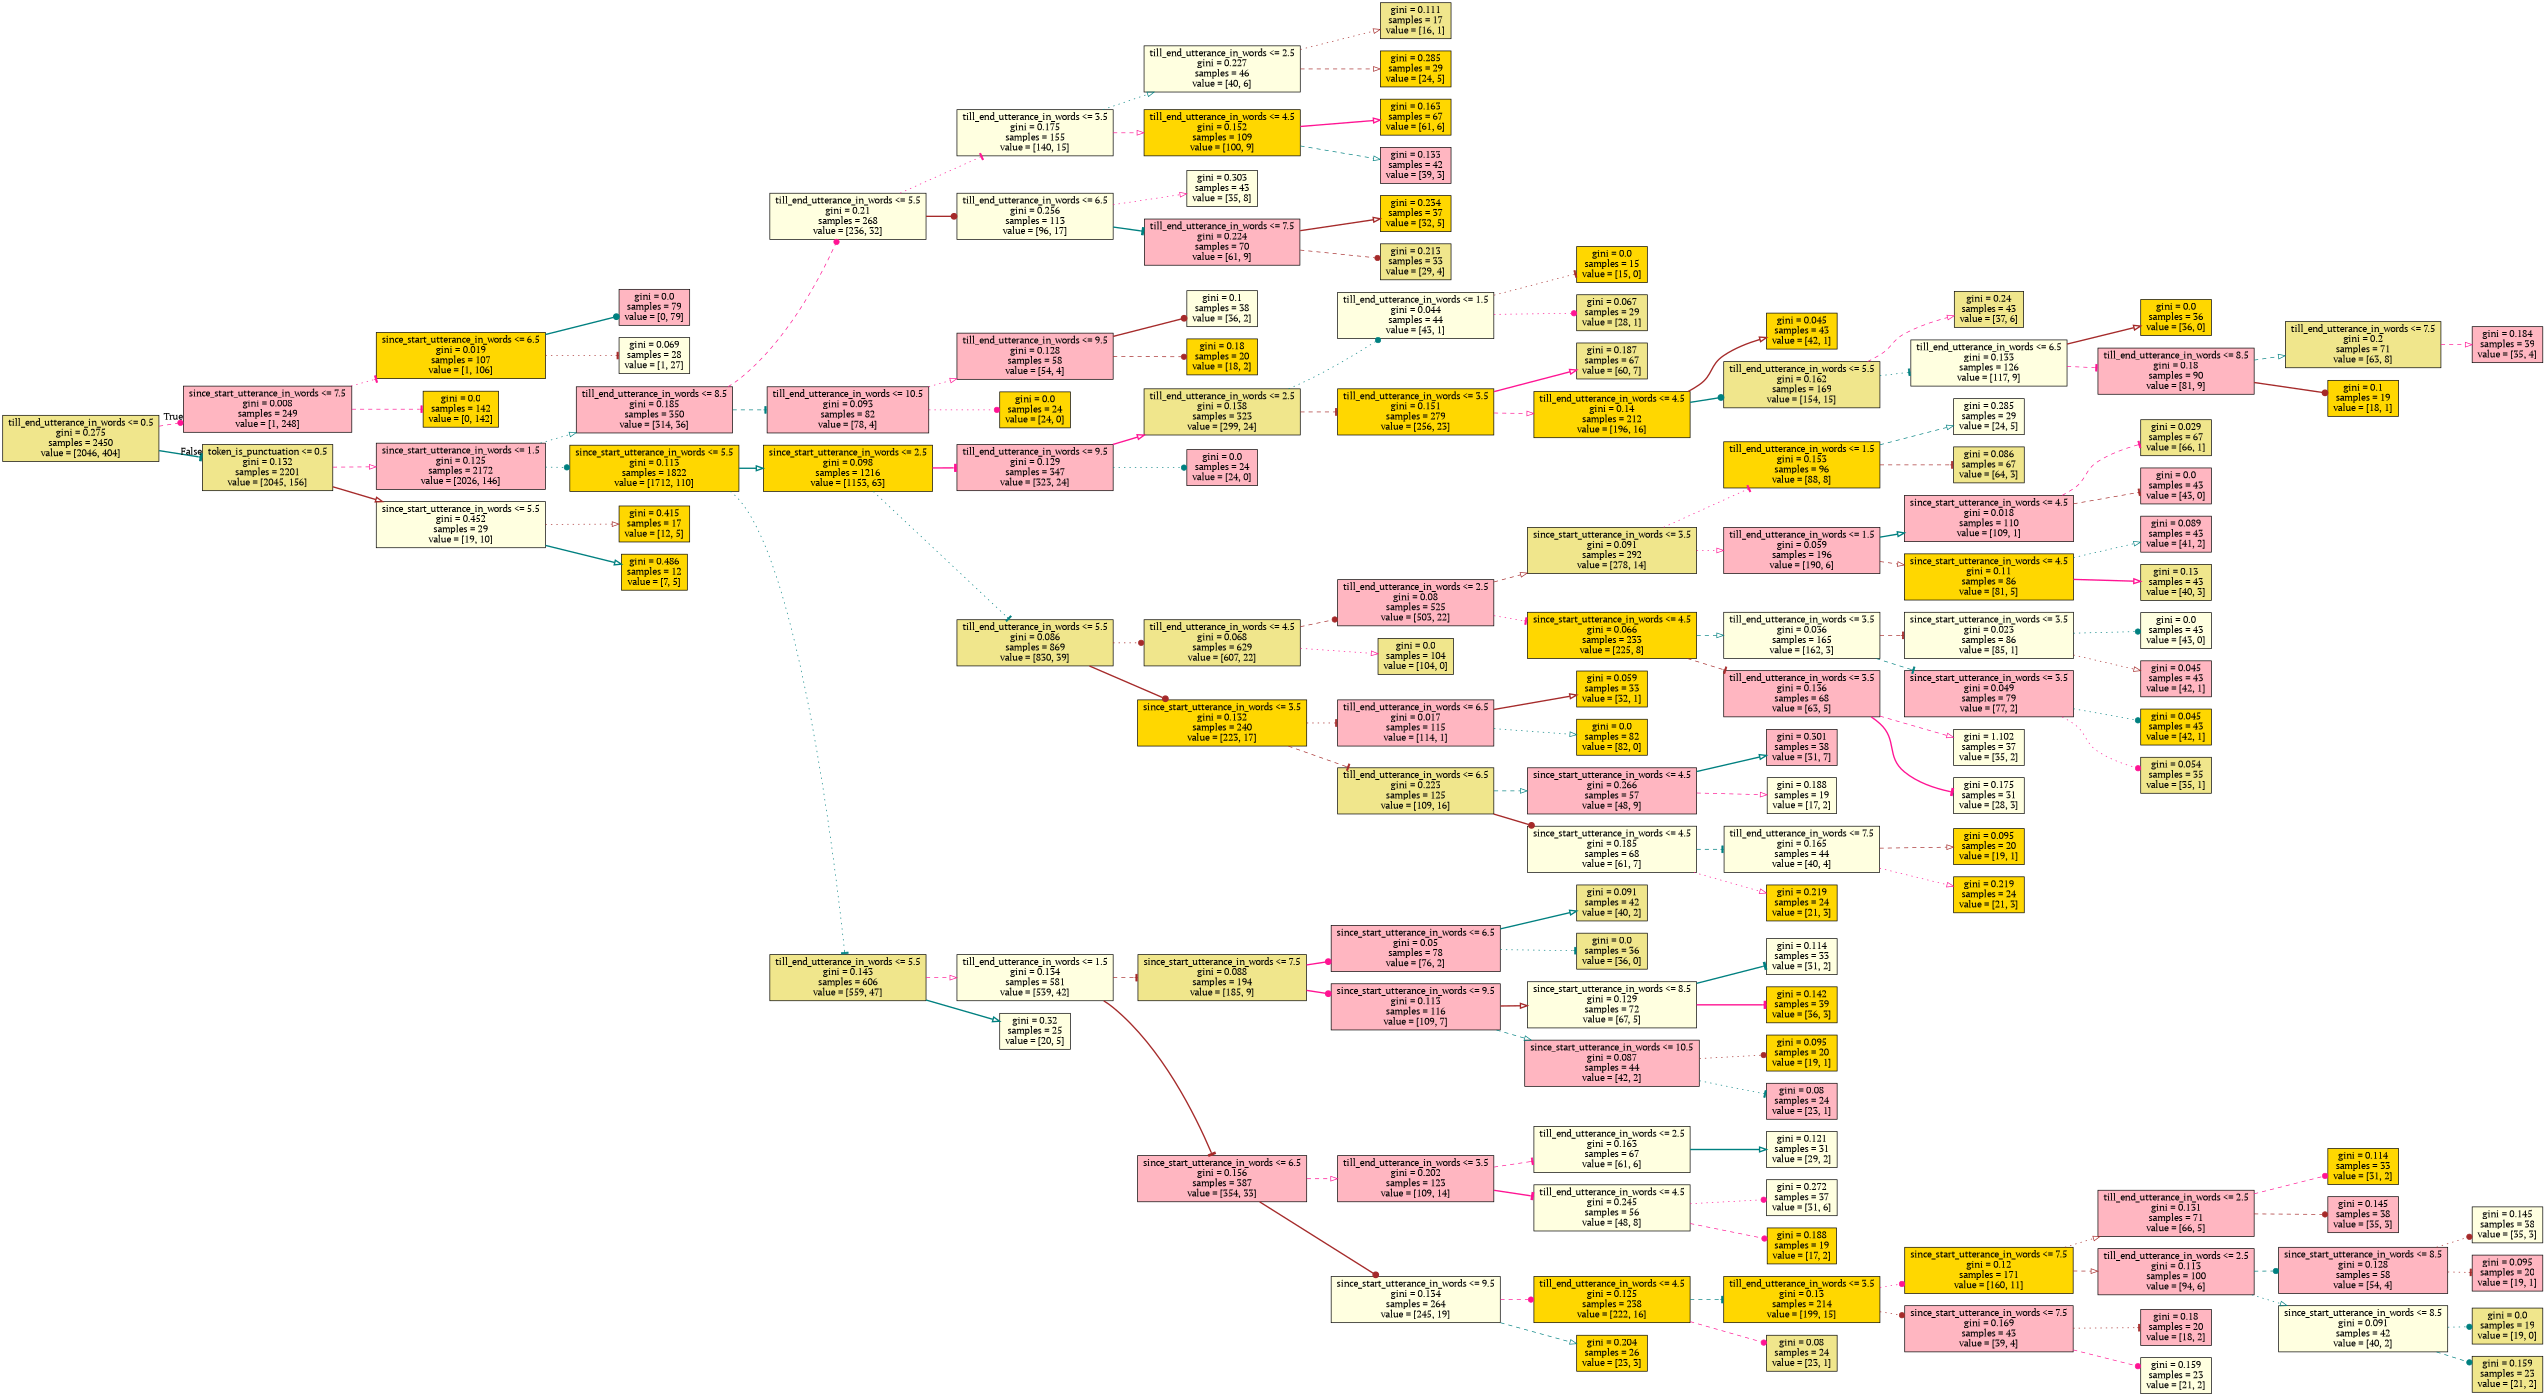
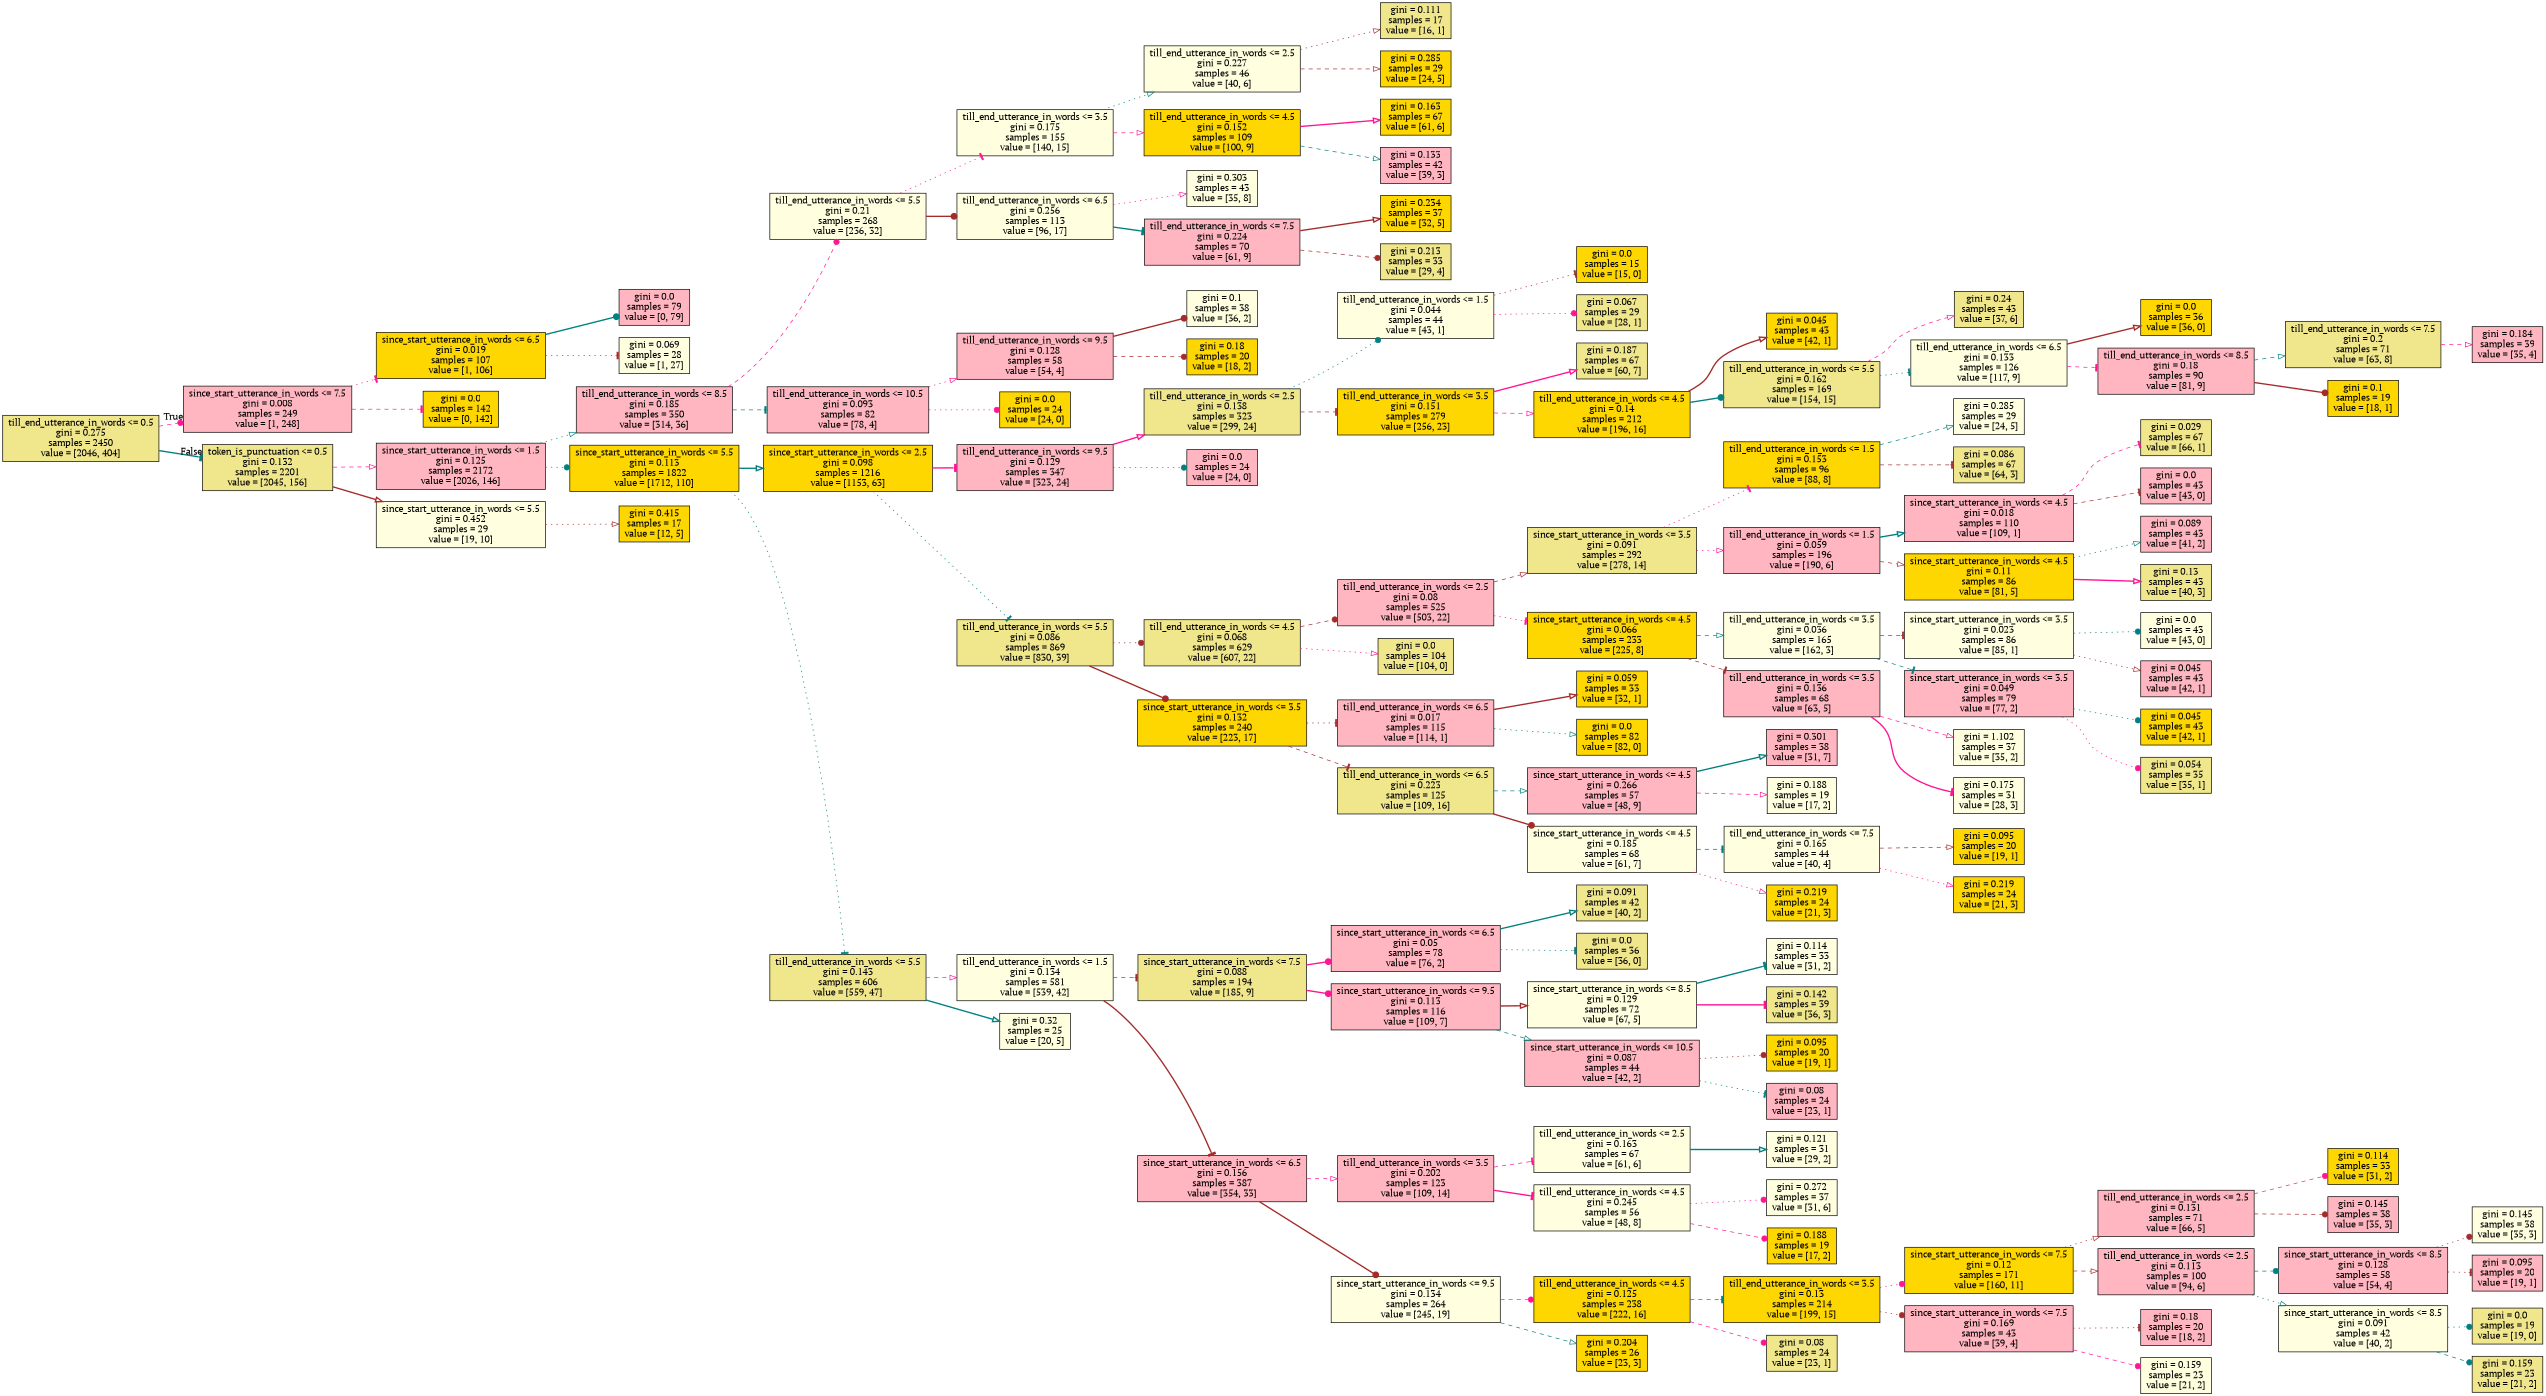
(654, 572) -> none
(1802, 1005) -> (1802, 1005)
